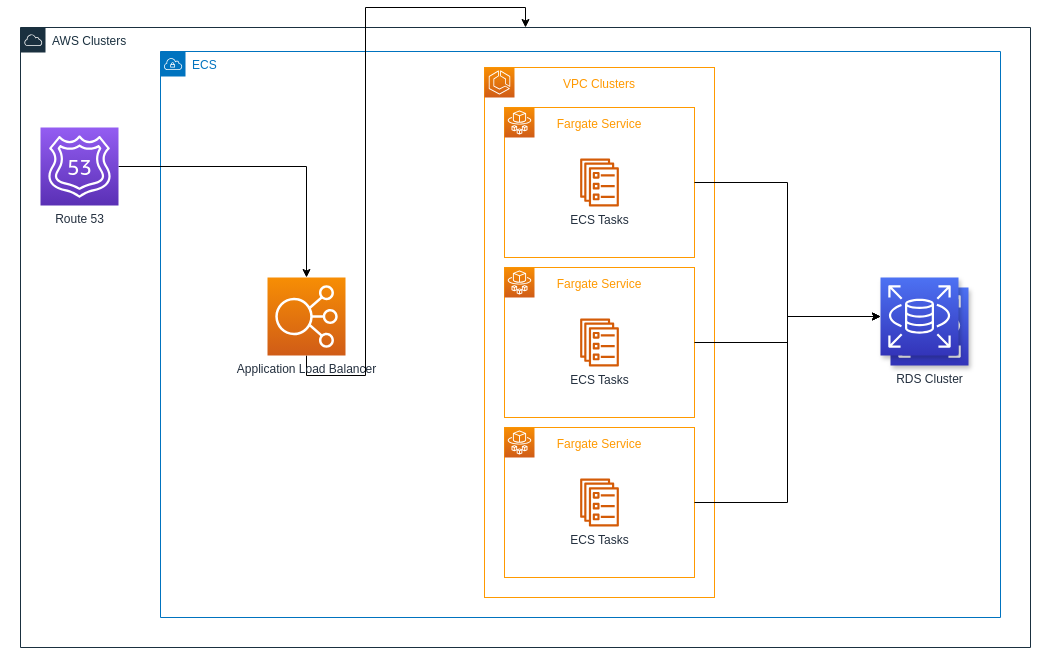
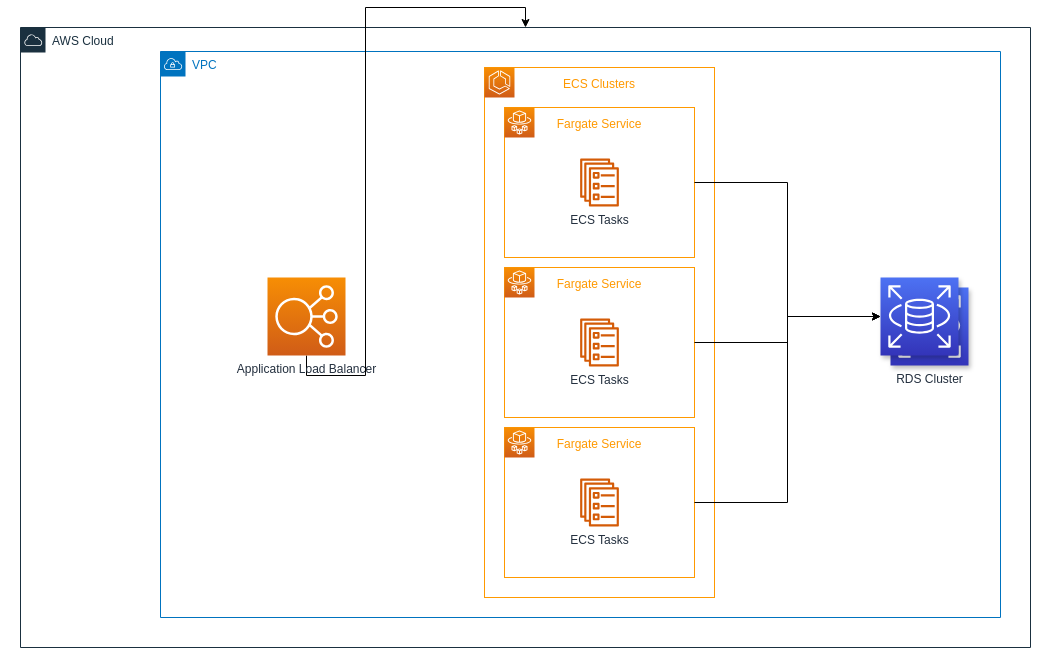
(90, 42) -> (80, 42)
(203, 66) -> (203, 66)
(600, 85) -> (600, 85)
(80, 167) -> none
(265, 167) -> none
